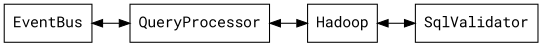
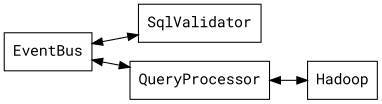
(396, 23) -> (115, 39)
